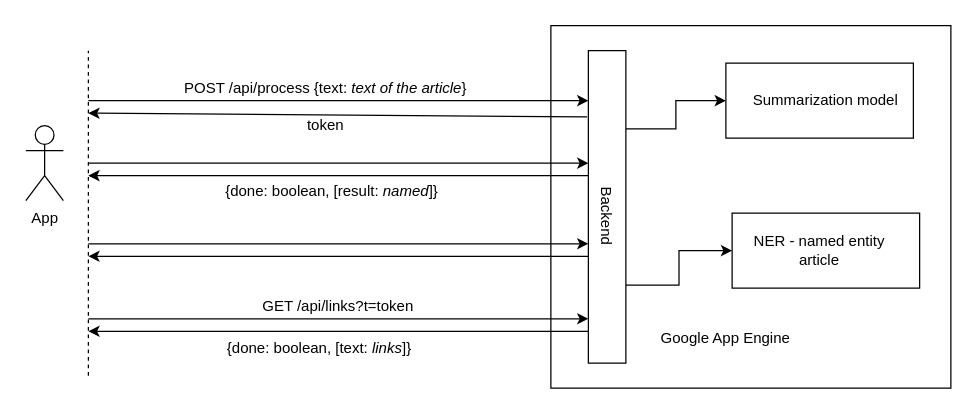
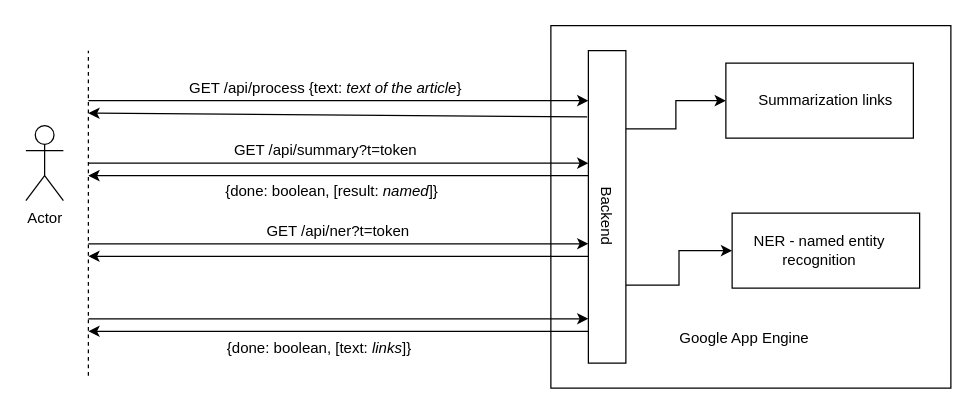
(326, 88) -> (326, 88)
(826, 101) -> (826, 101)
(326, 126) -> none
none -> (326, 151)
(45, 218) -> (45, 218)
none -> (338, 232)
(819, 251) -> (819, 251)
(338, 307) -> none
(726, 338) -> (744, 338)
